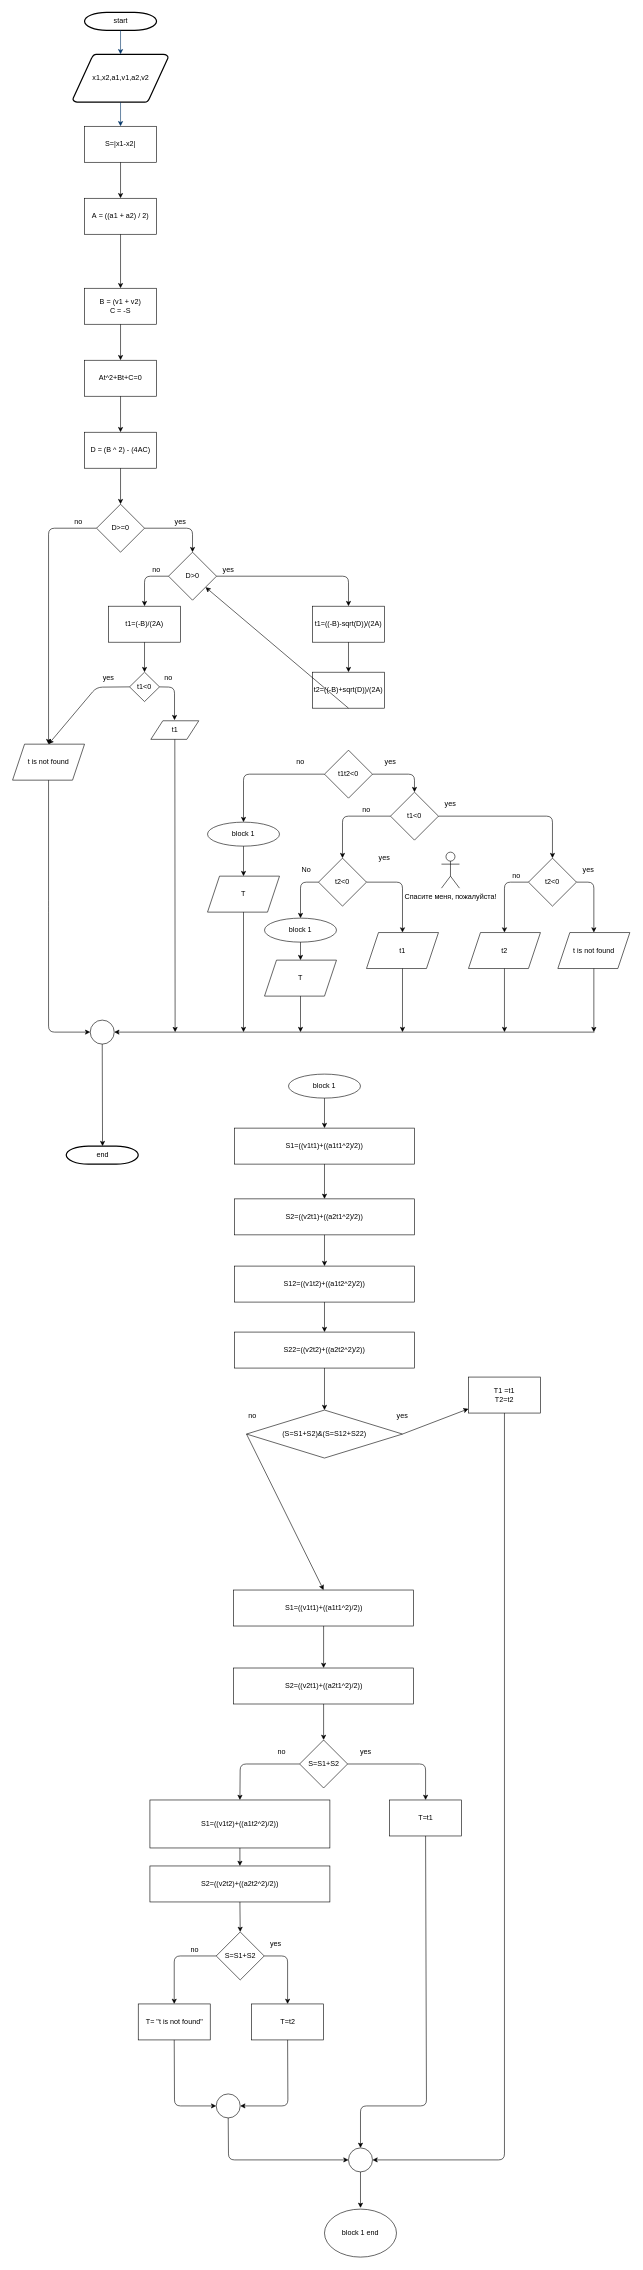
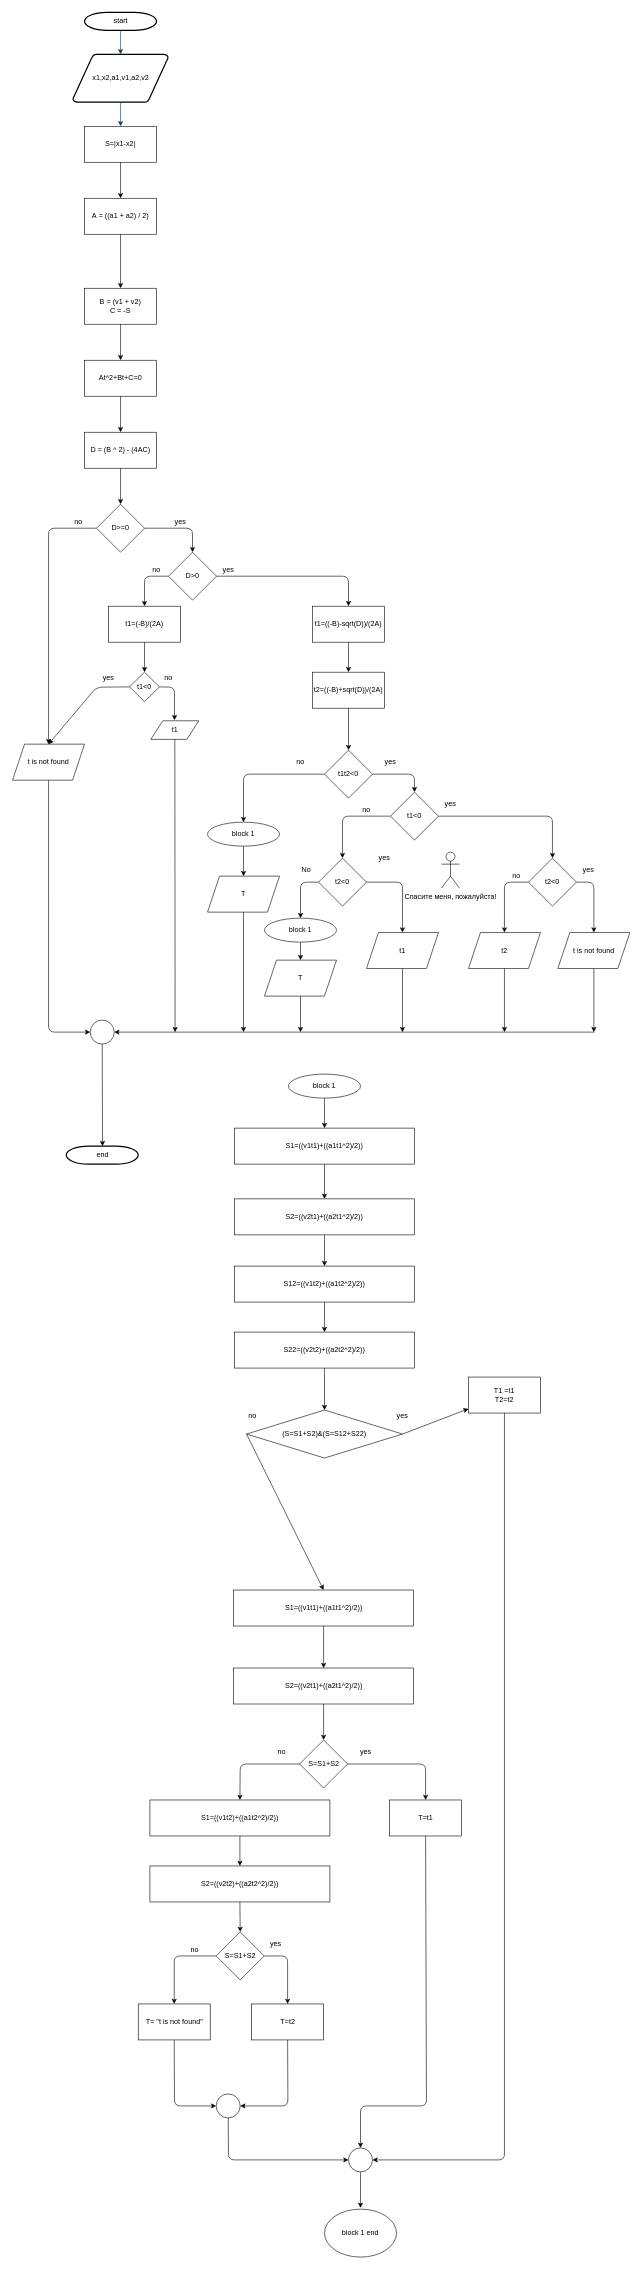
(279, 649) -> (348, 727)
(240, 1824) -> (240, 1818)
